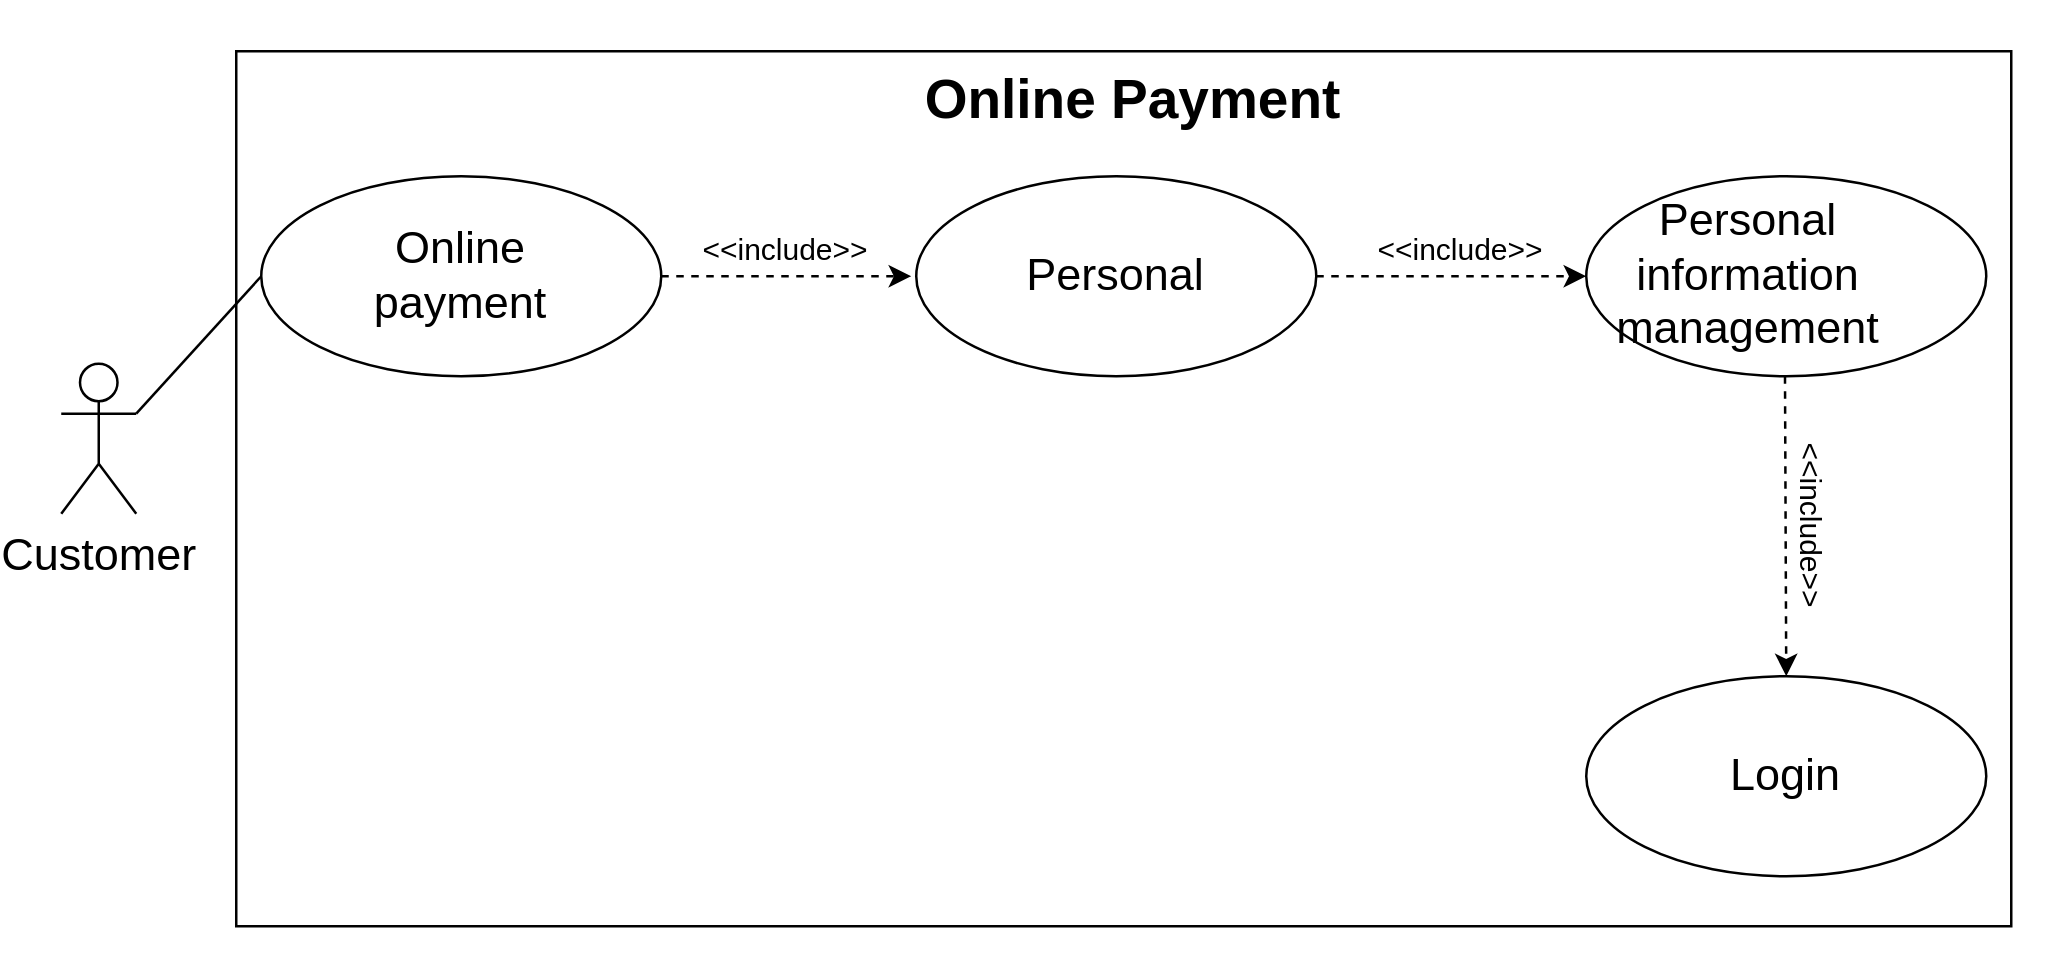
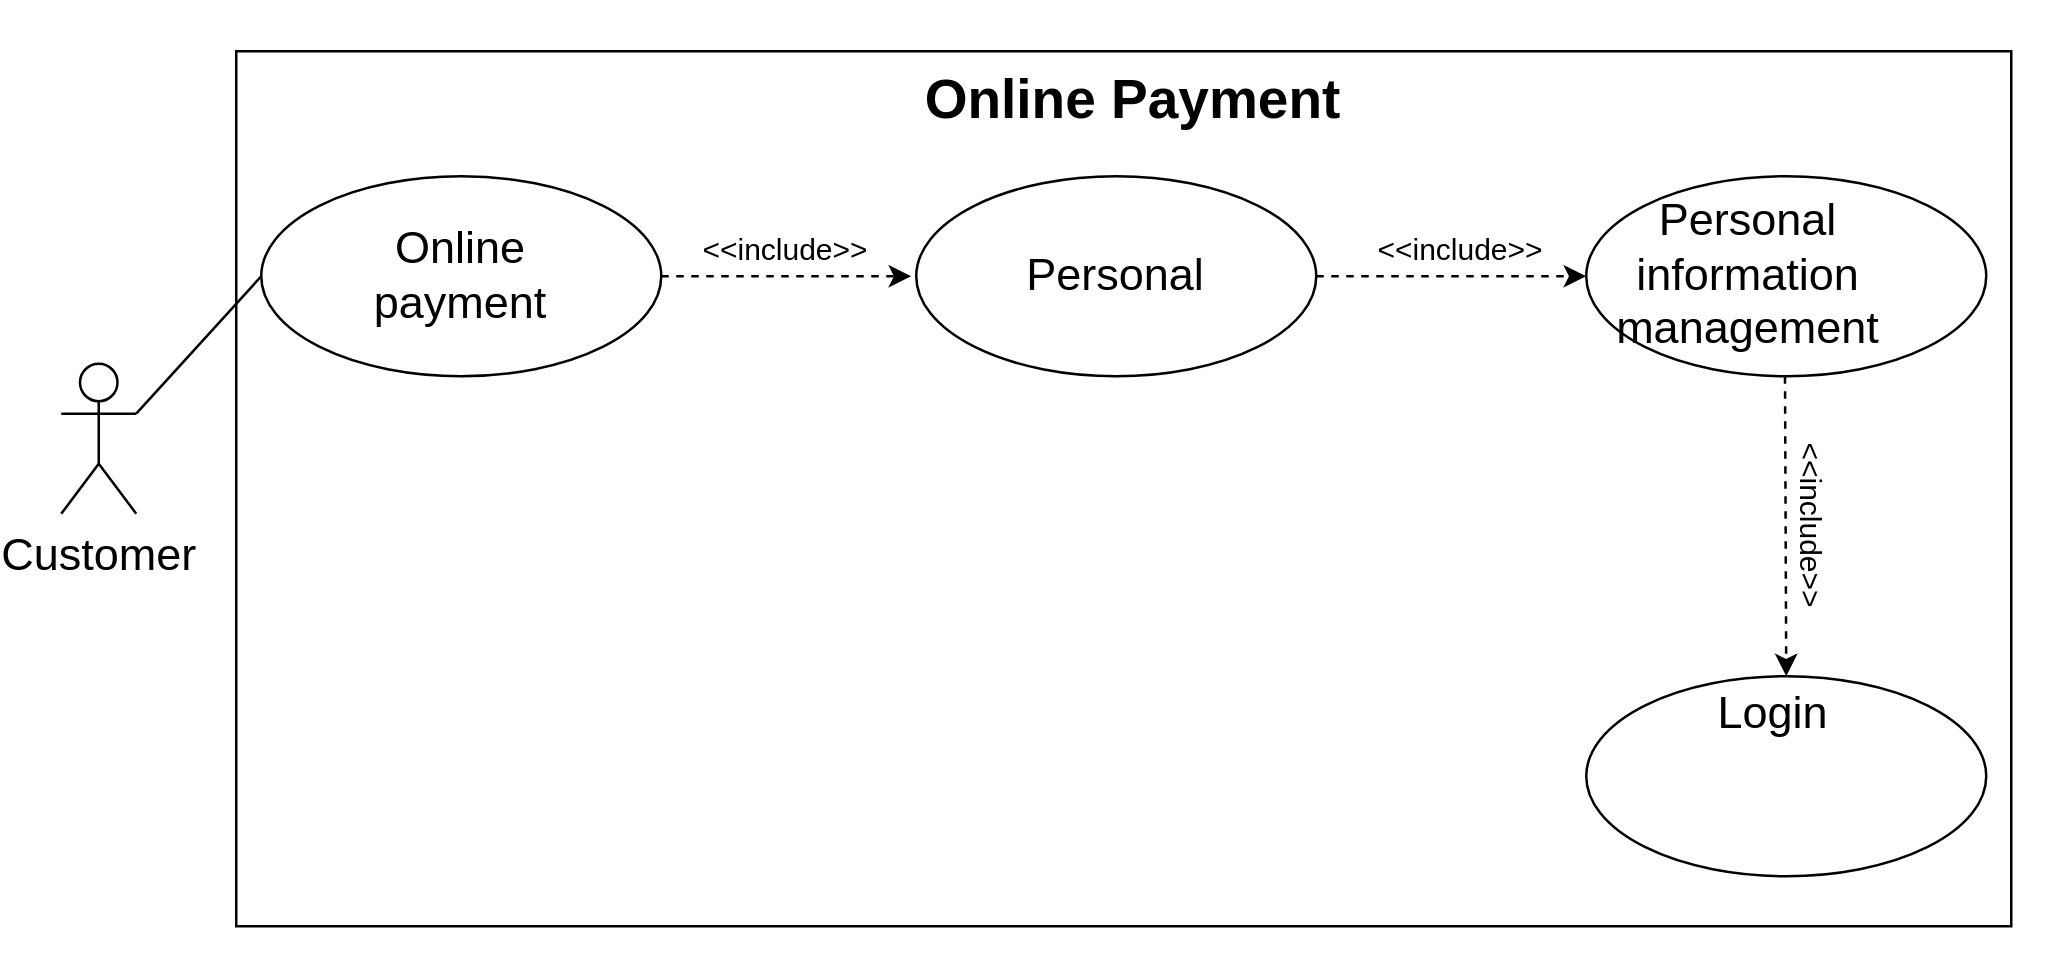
(1786, 776) -> (1774, 714)
